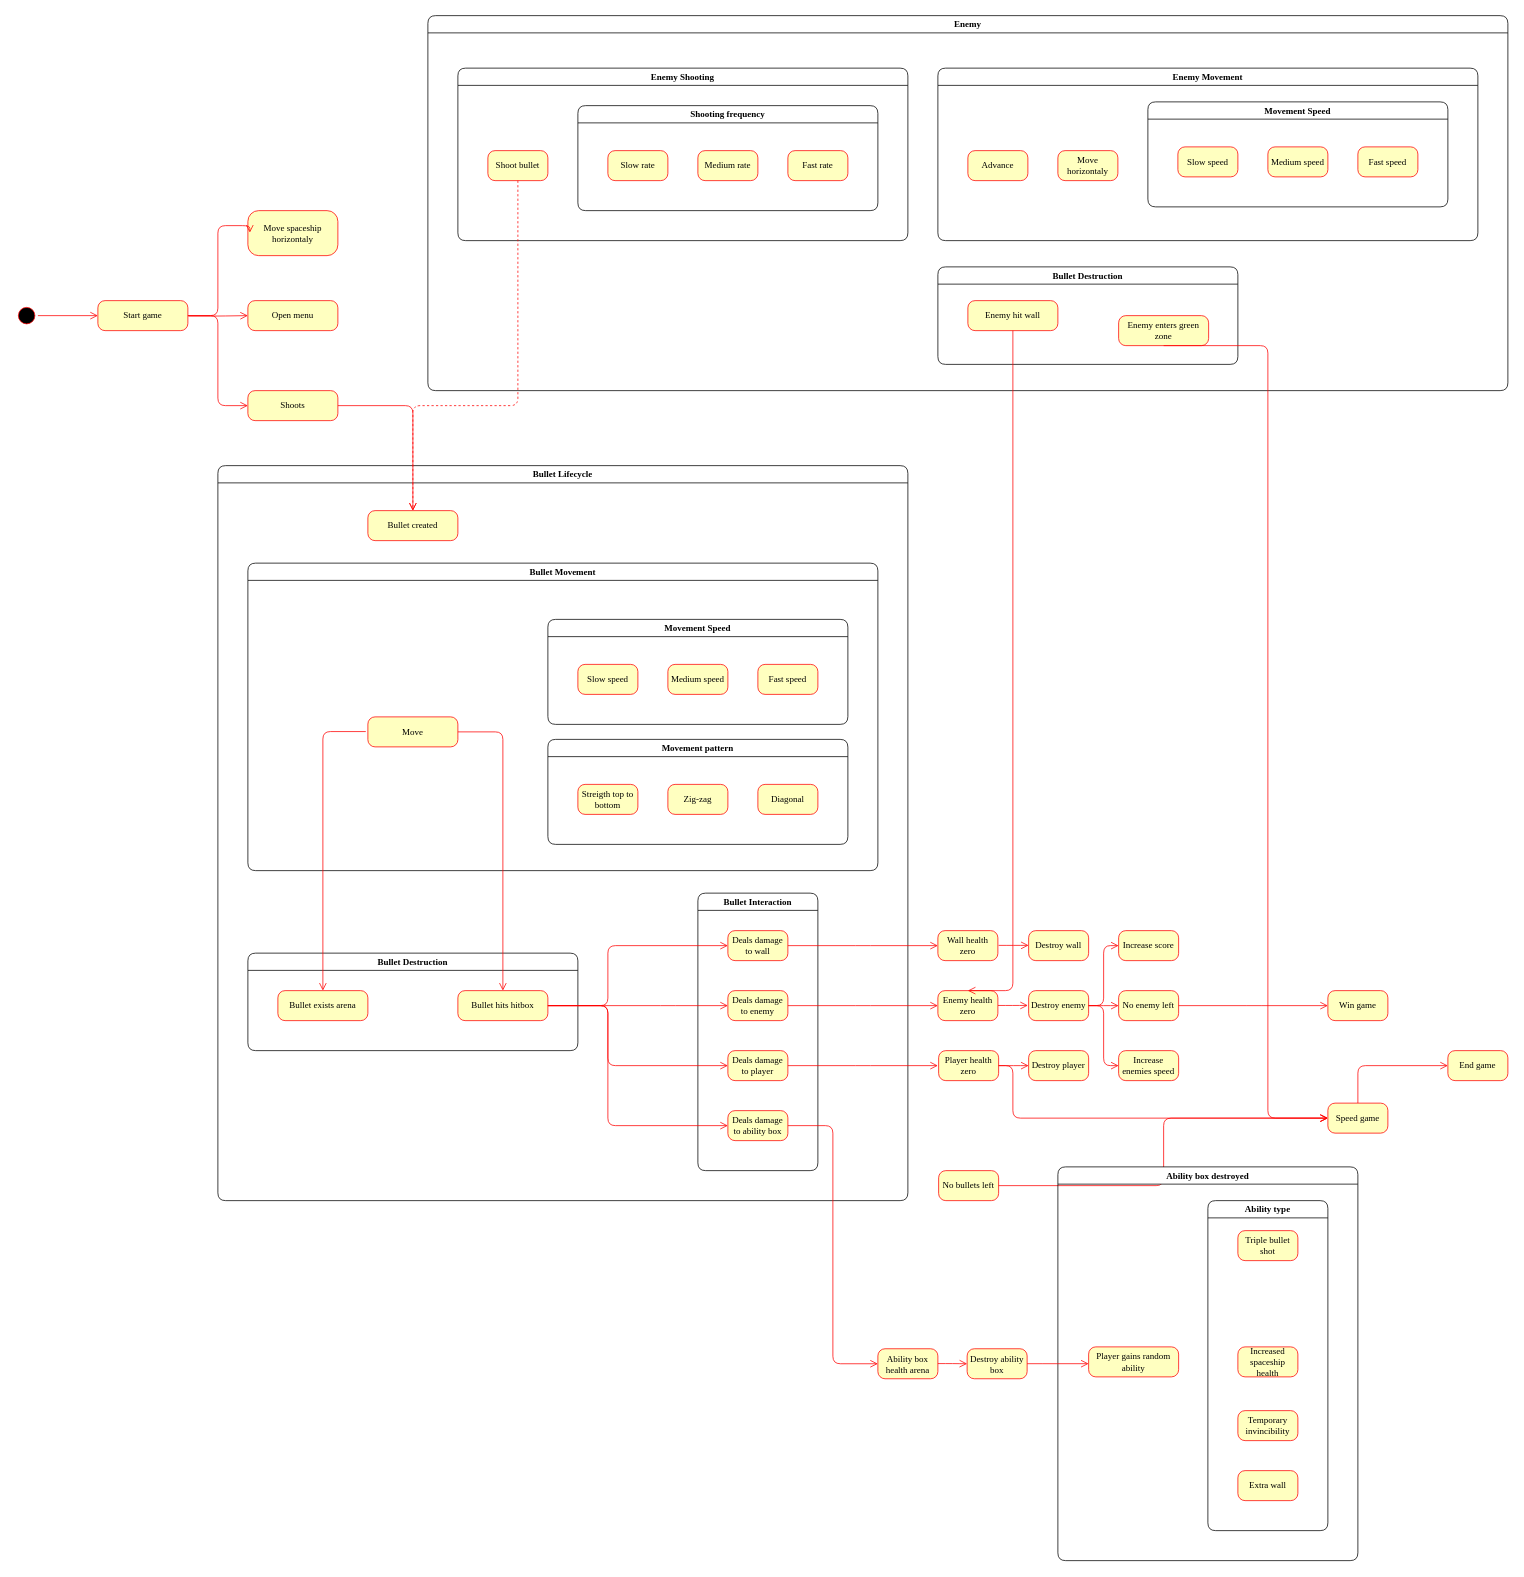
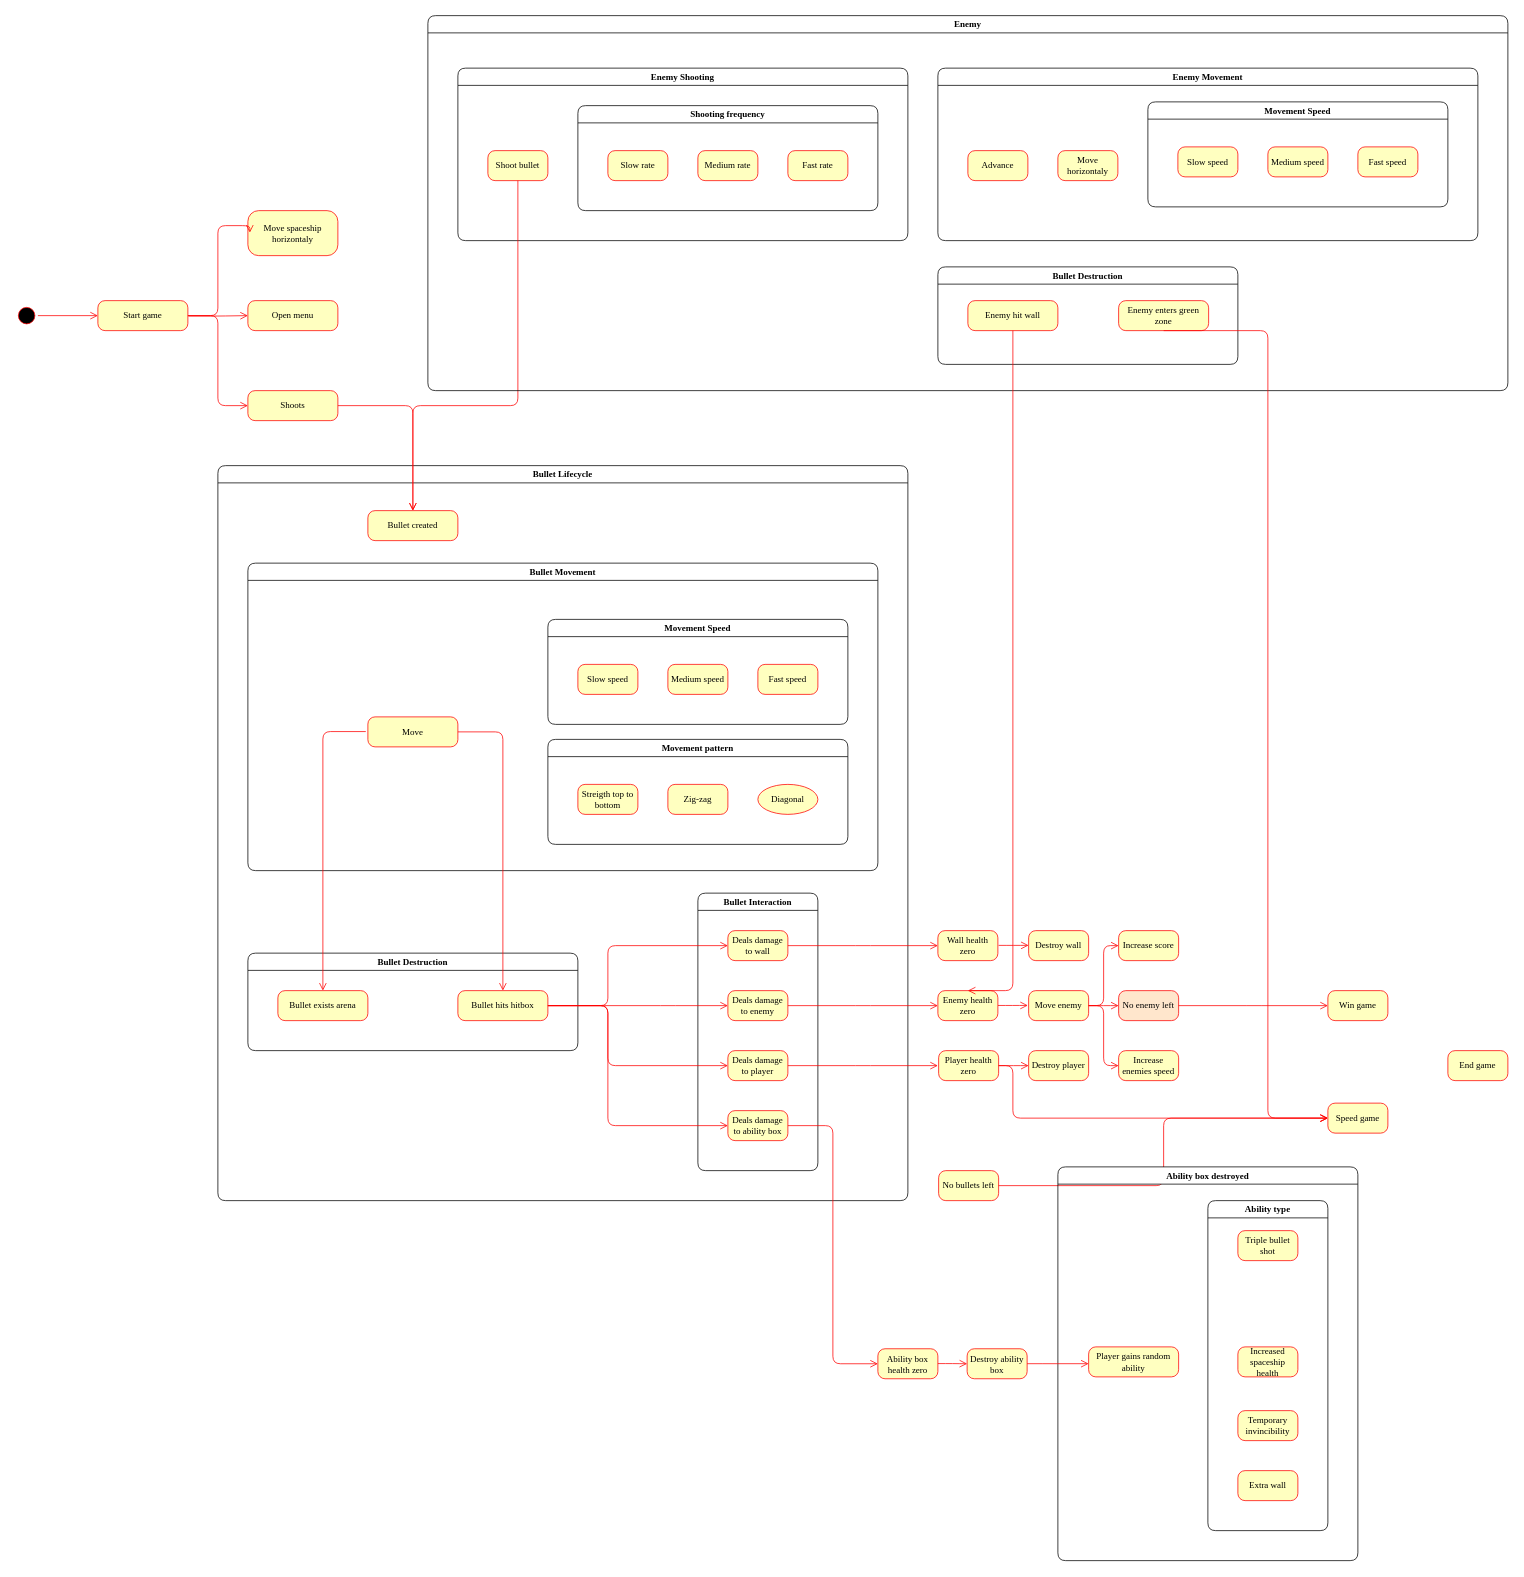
(1164, 330) -> (1164, 315)
(518, 343) -> (518, 343)
(788, 799) -> (788, 799)
(1059, 1005) -> (1059, 1005)
(1149, 1005) -> (1149, 1005)
(1386, 1065) -> none
(908, 1364) -> (908, 1364)
